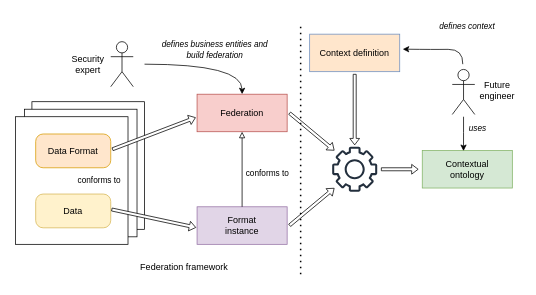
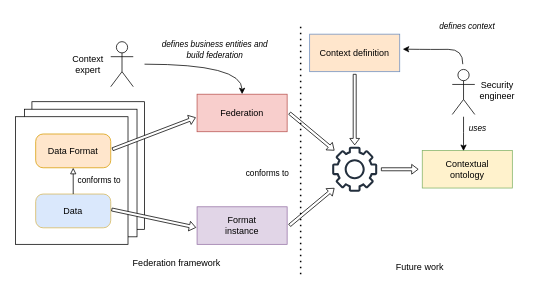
(88, 64) -> (88, 64)
(497, 90) -> (497, 90)
(467, 169) -> (467, 169)
(242, 172) -> none
none -> (73, 184)
(73, 211) -> (73, 211)
(184, 267) -> (177, 264)
none -> (420, 267)
